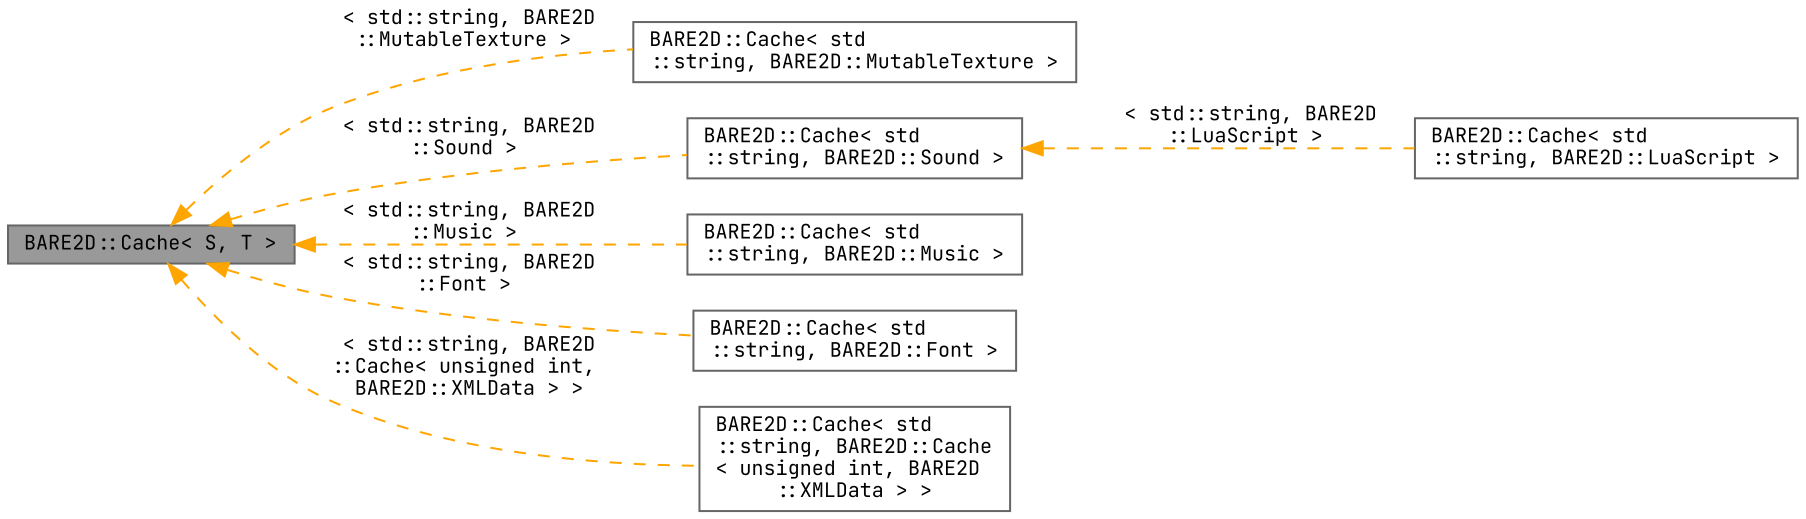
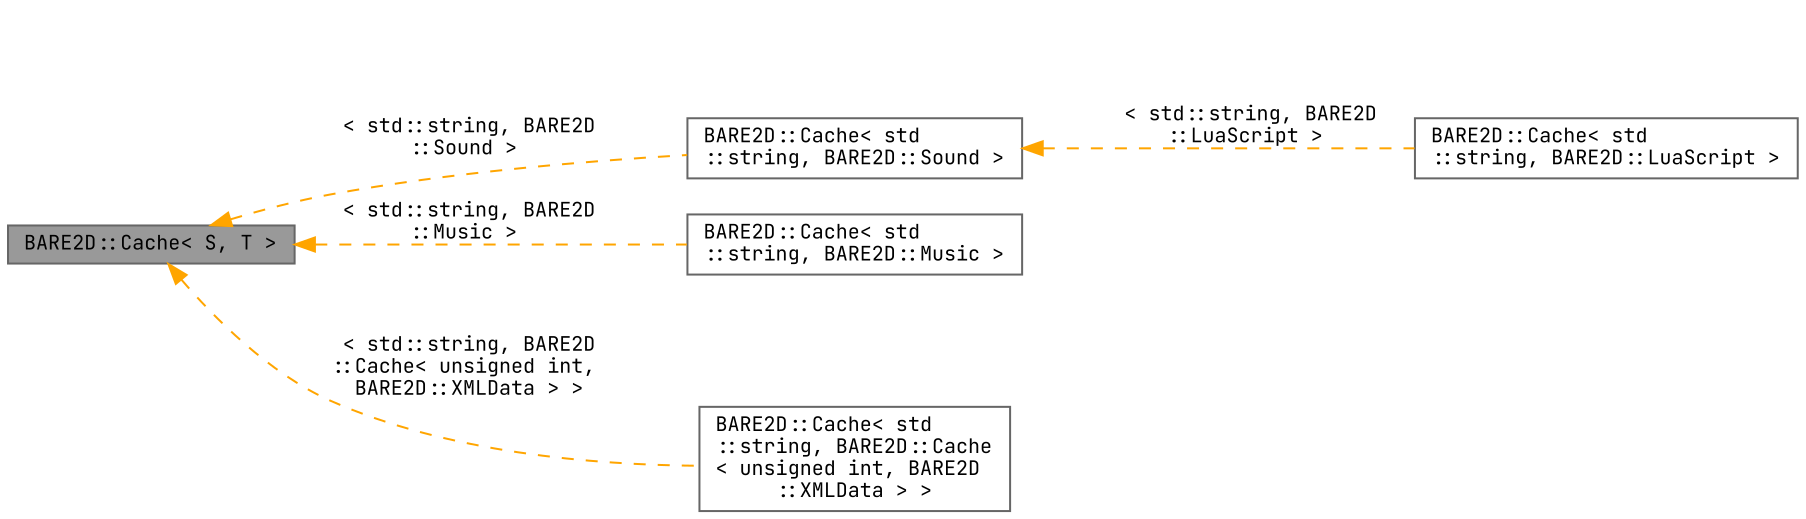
(855, 52) -> none
(855, 341) -> none
